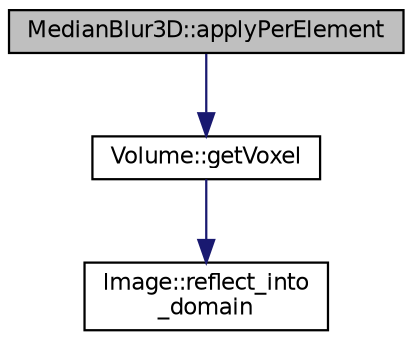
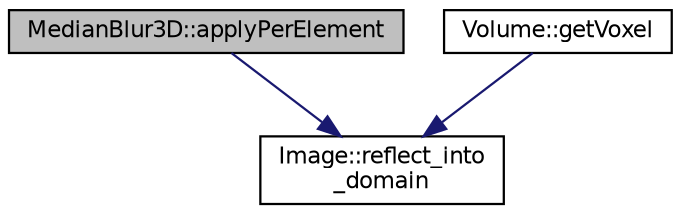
(206, 83) -> (277, 88)
